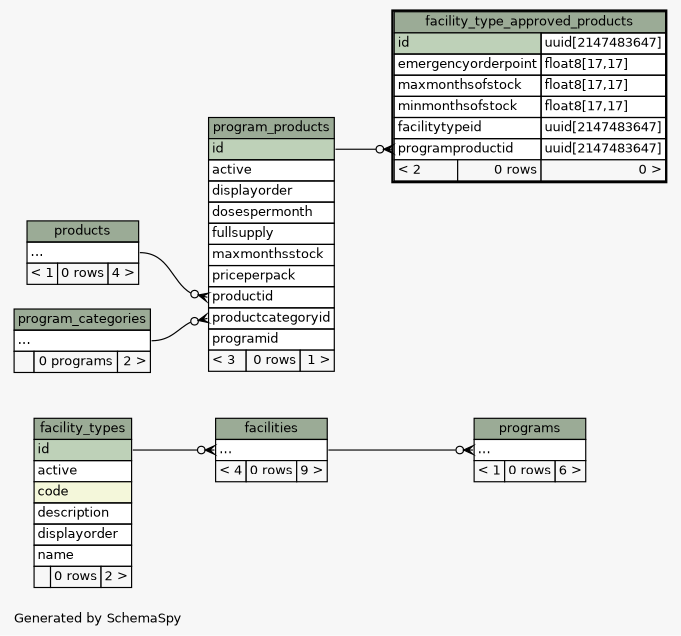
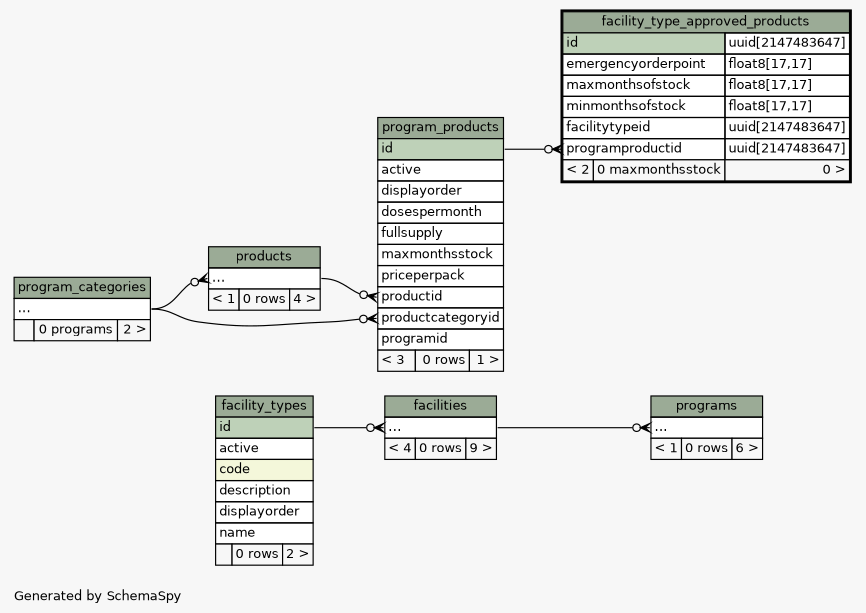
(516, 170) -> (659, 170)
none -> (173, 300)
